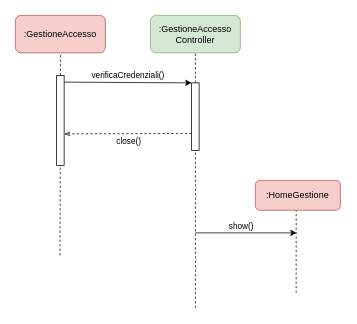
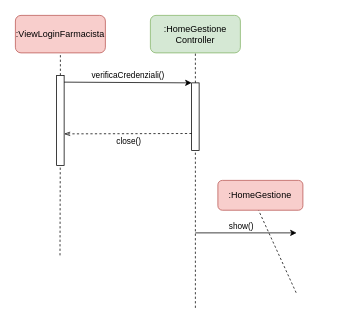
(60, 34) -> (60, 34)
(195, 34) -> (195, 34)
(298, 195) -> (260, 195)
